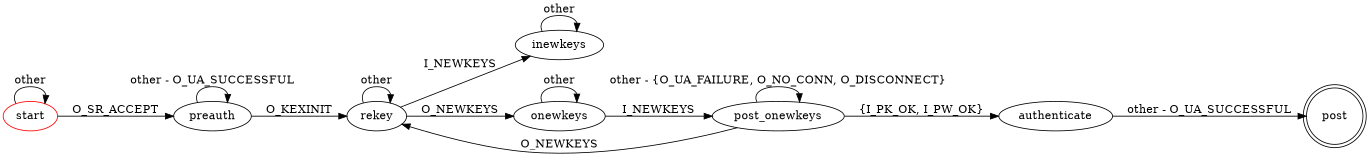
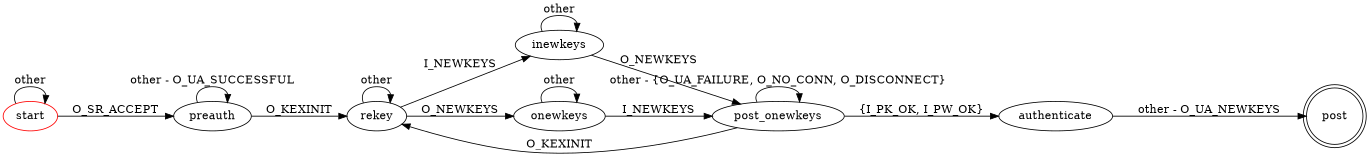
none -> (662, 78)
(1209, 110) -> (1209, 110)
(559, 144) -> (559, 144)
